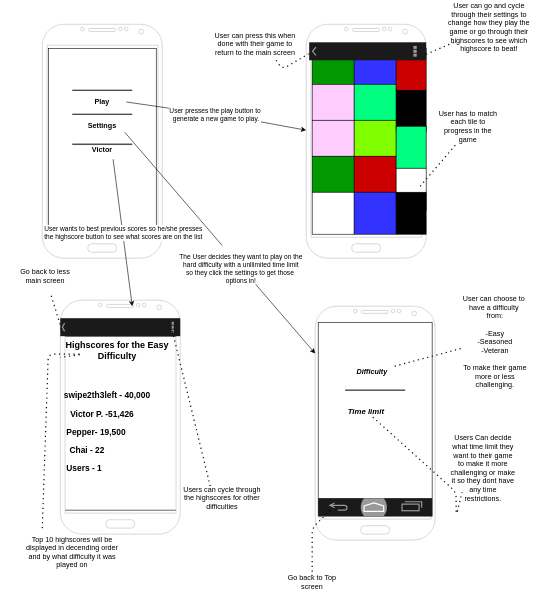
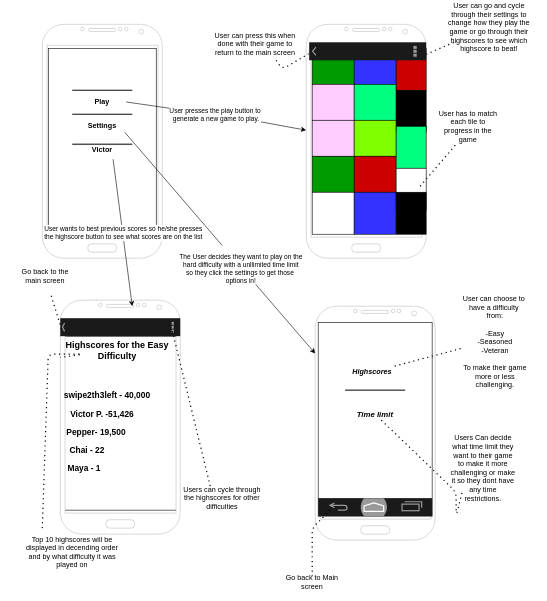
(45, 276) -> (45, 276)
(372, 372) -> (372, 372)
(366, 411) -> (375, 414)
(84, 468) -> (84, 468)
(312, 582) -> (312, 582)
